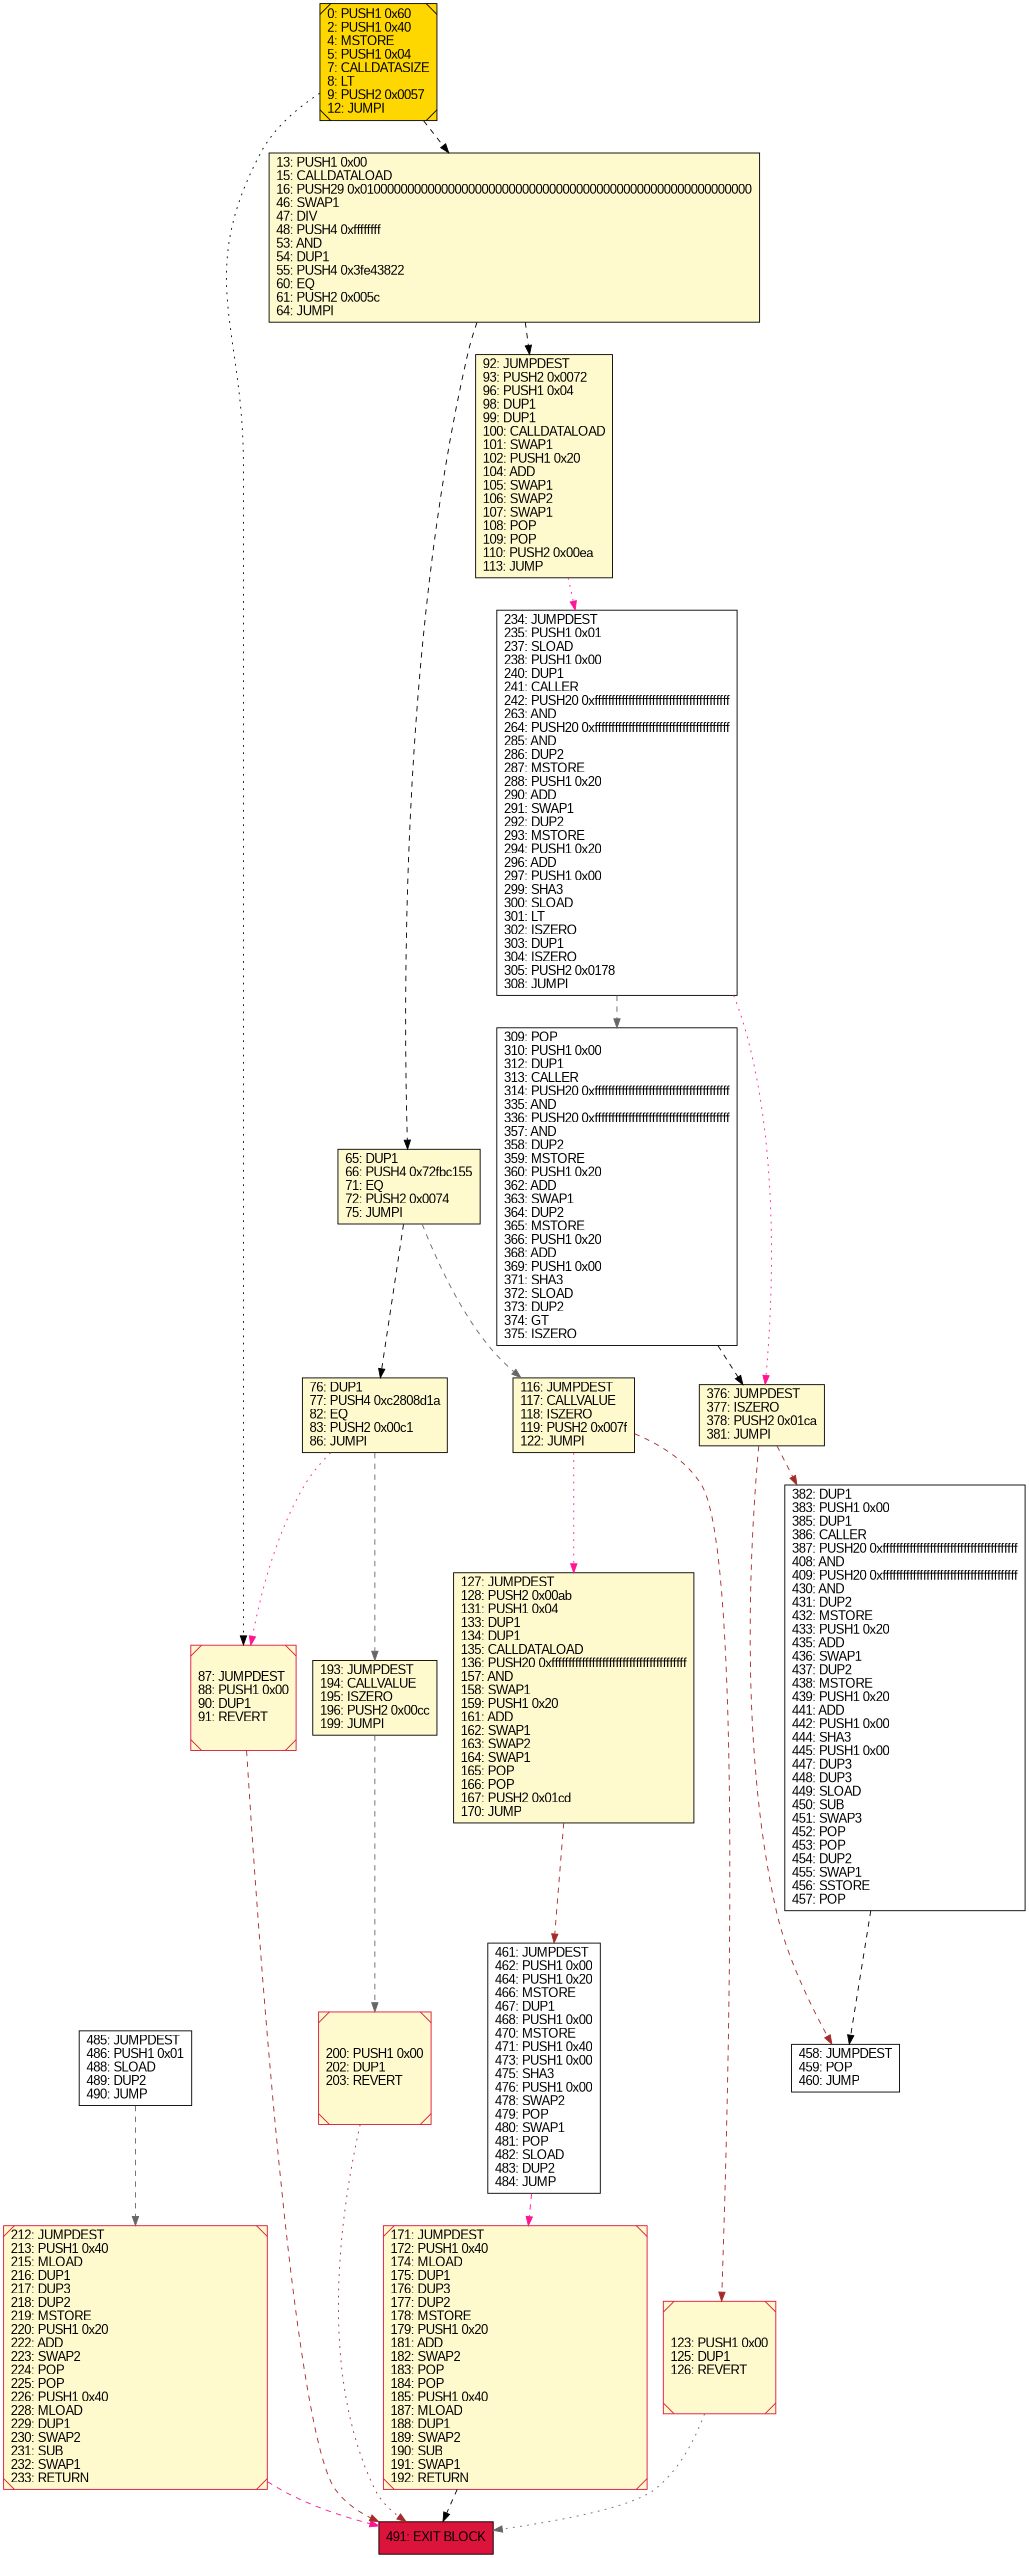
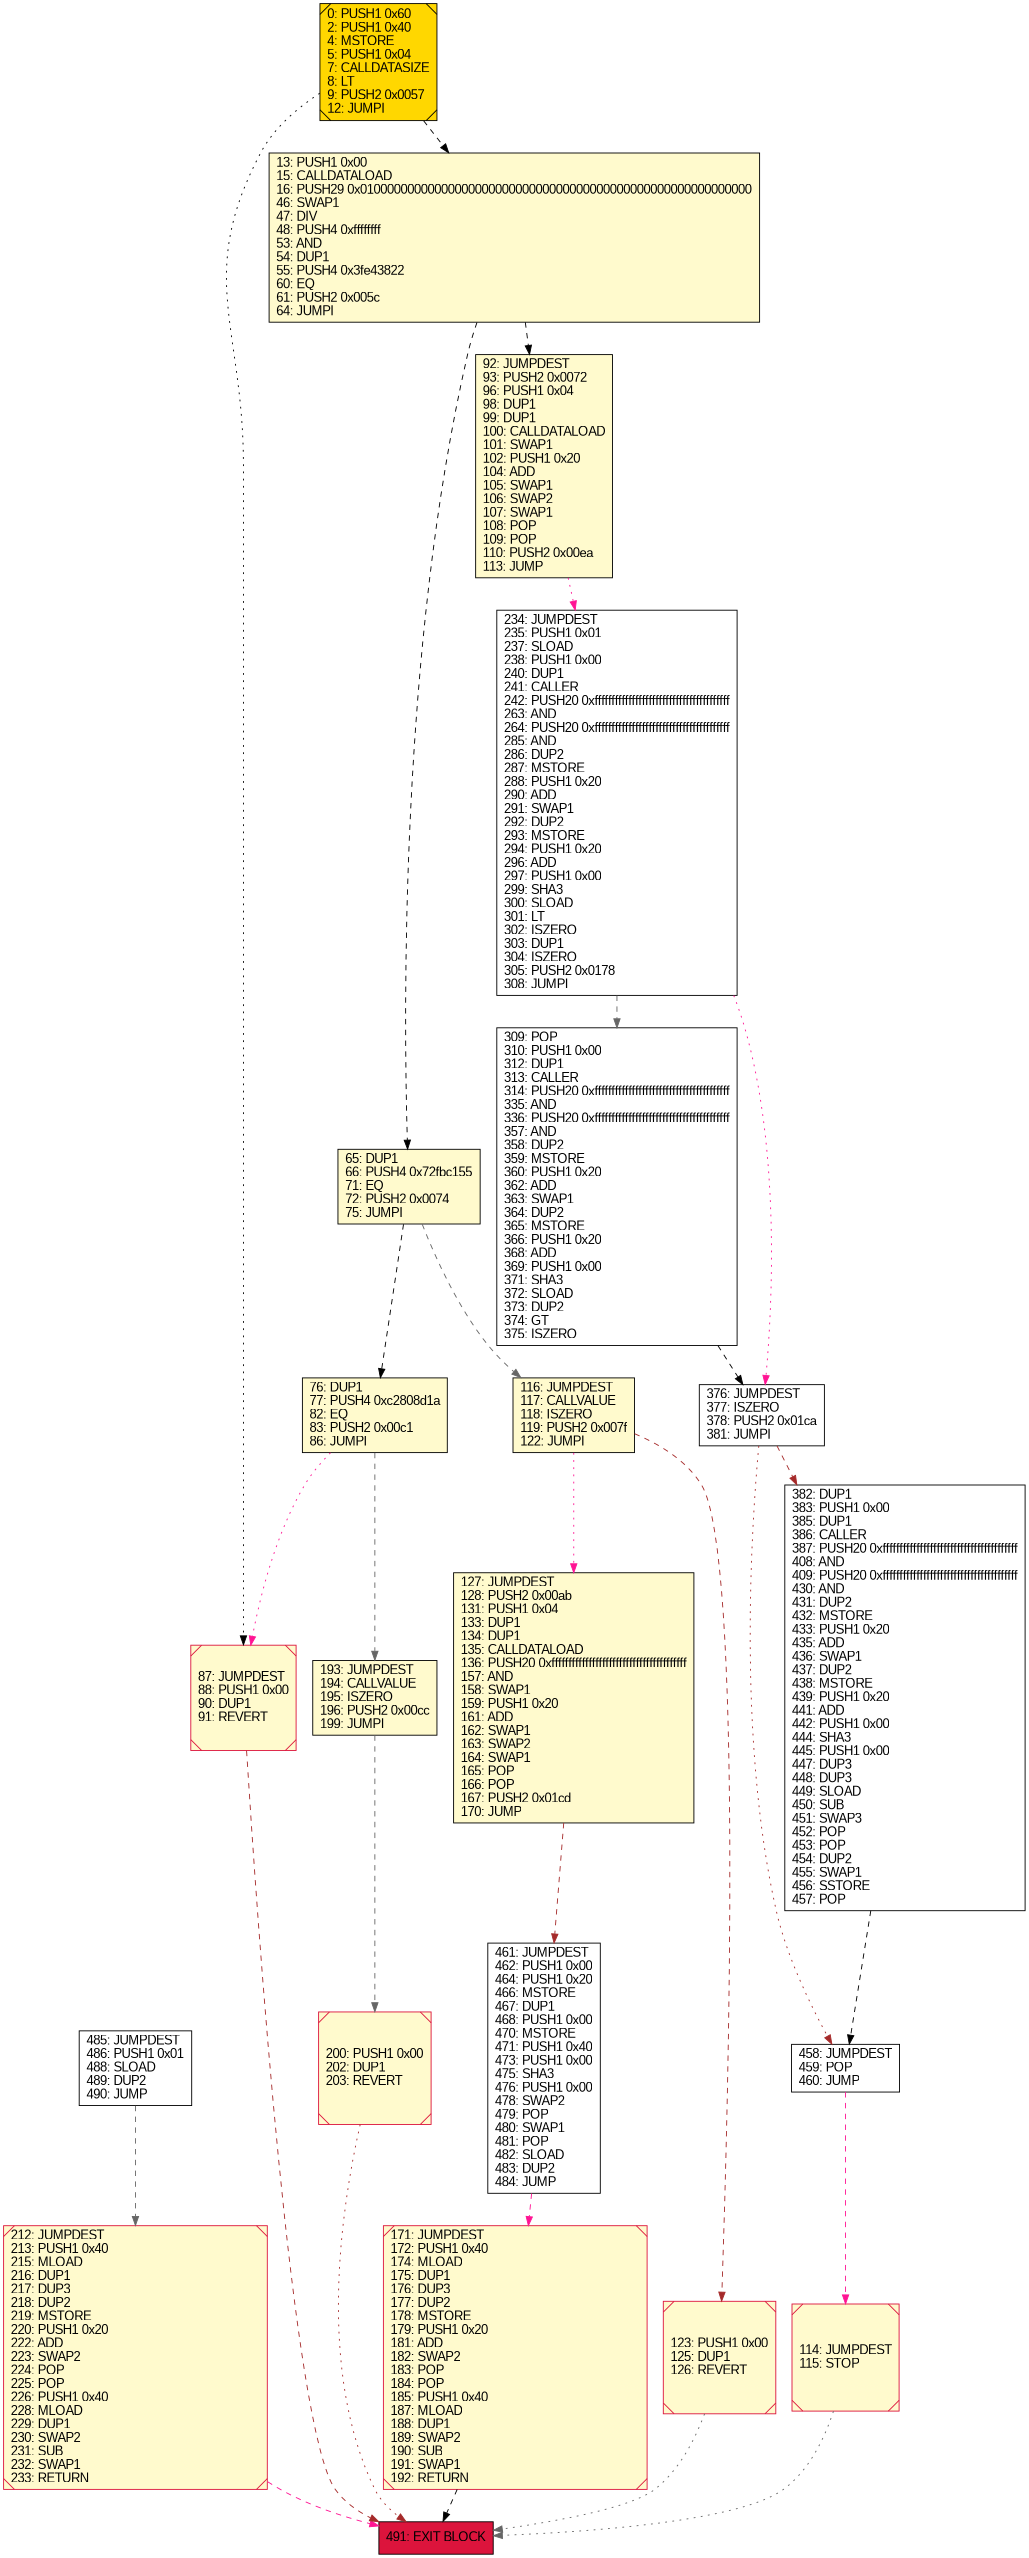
(762, 1415) -> (762, 1415)
(754, 1747) -> (754, 1747)
none -> (846, 2358)
